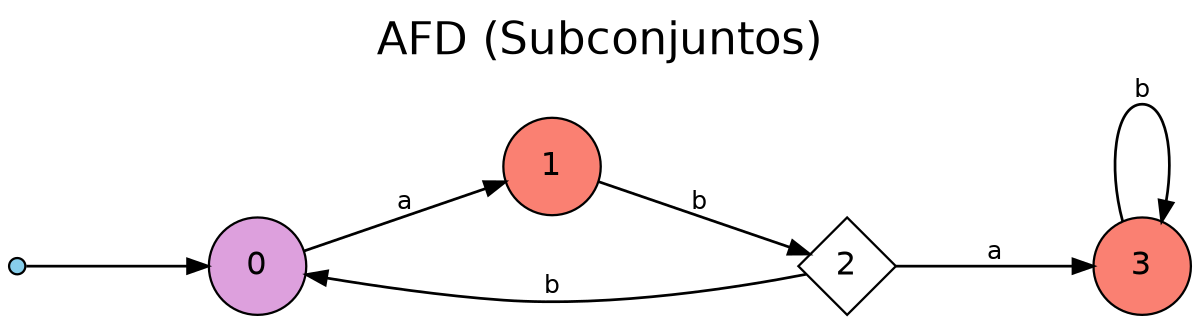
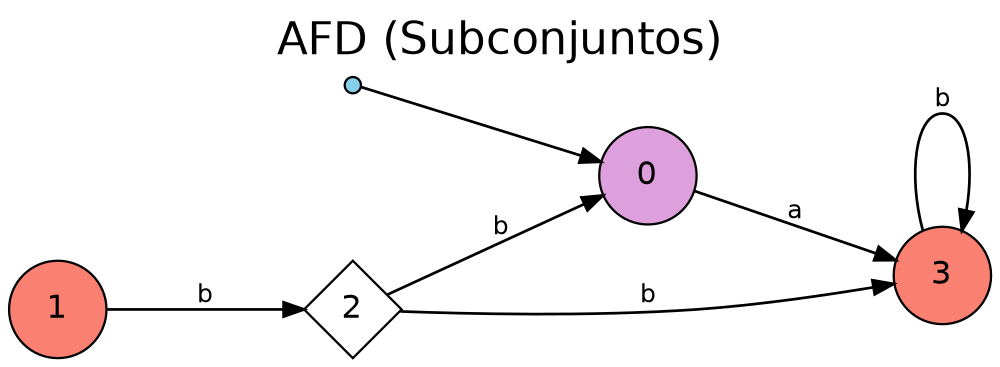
(395, 220) -> (785, 222)
(995, 253) -> (648, 296)
